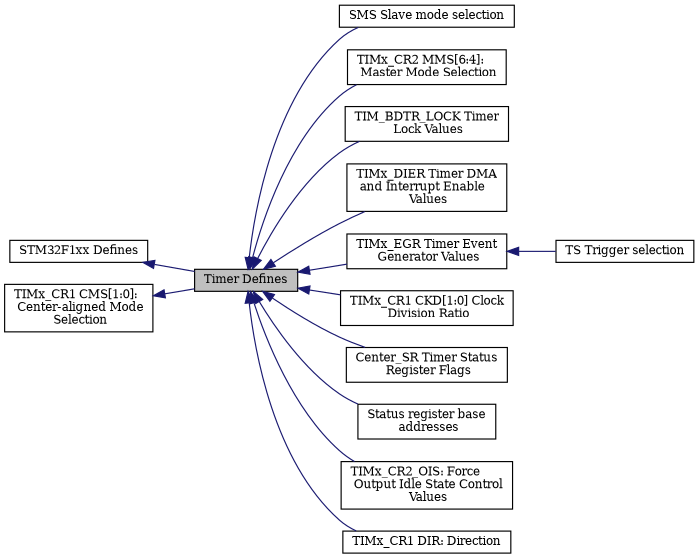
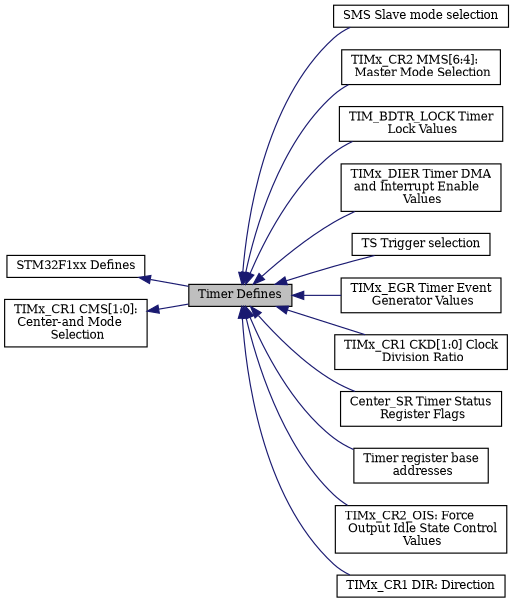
(537, 251) -> (330, 267)
(79, 308) -> (76, 323)
(427, 422) -> (421, 466)
